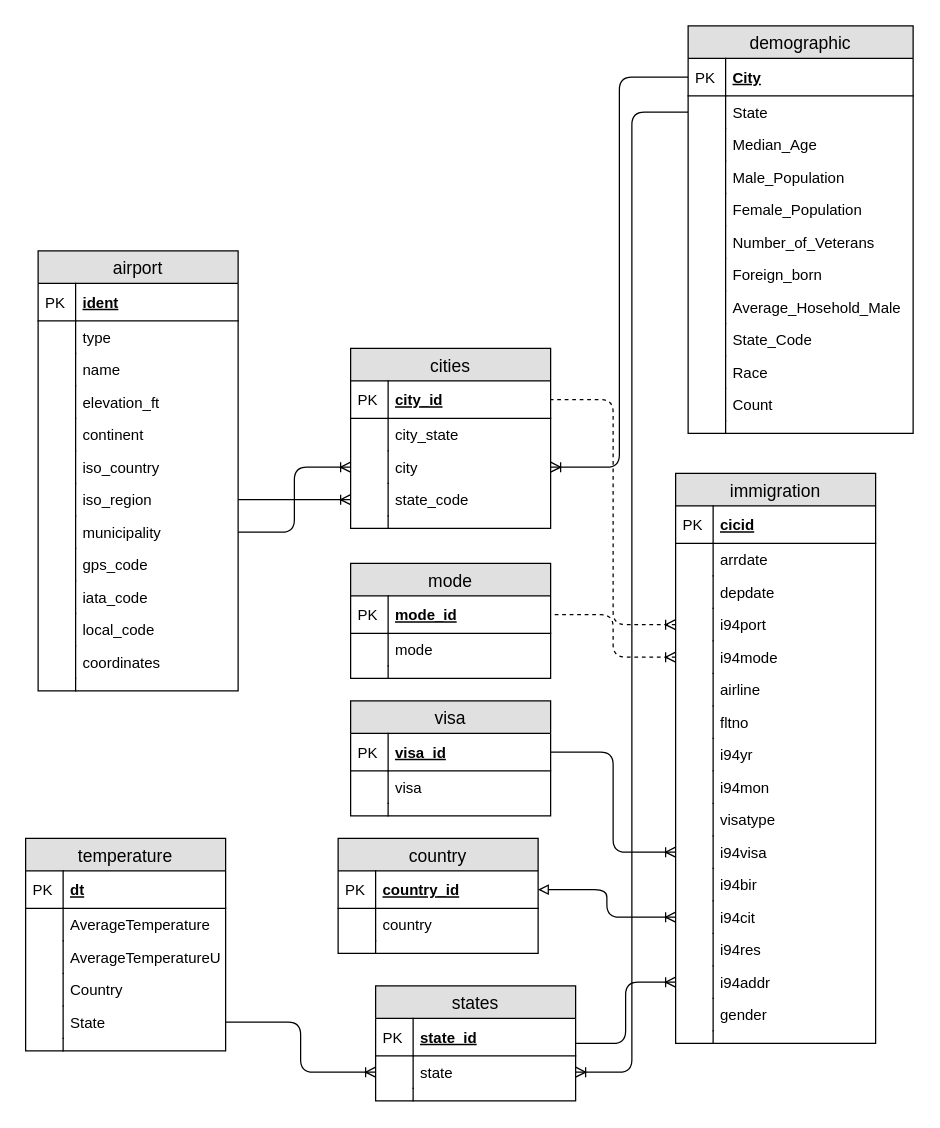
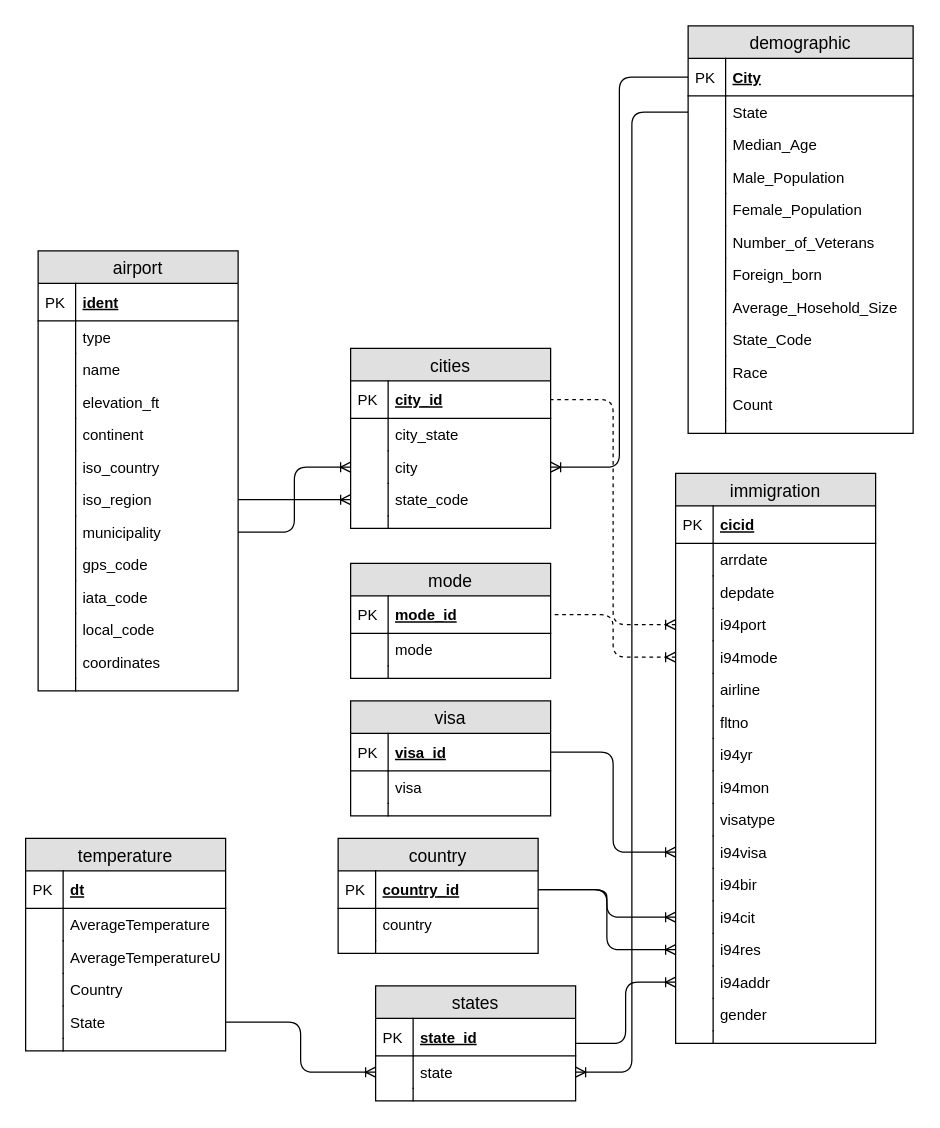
(817, 308) -> (817, 308)
(607, 895) -> (607, 895)
none -> (628, 949)
